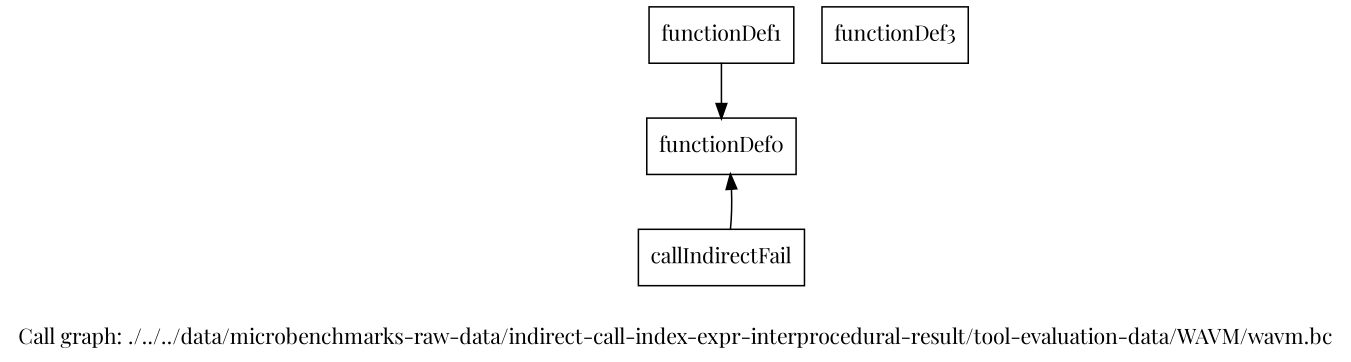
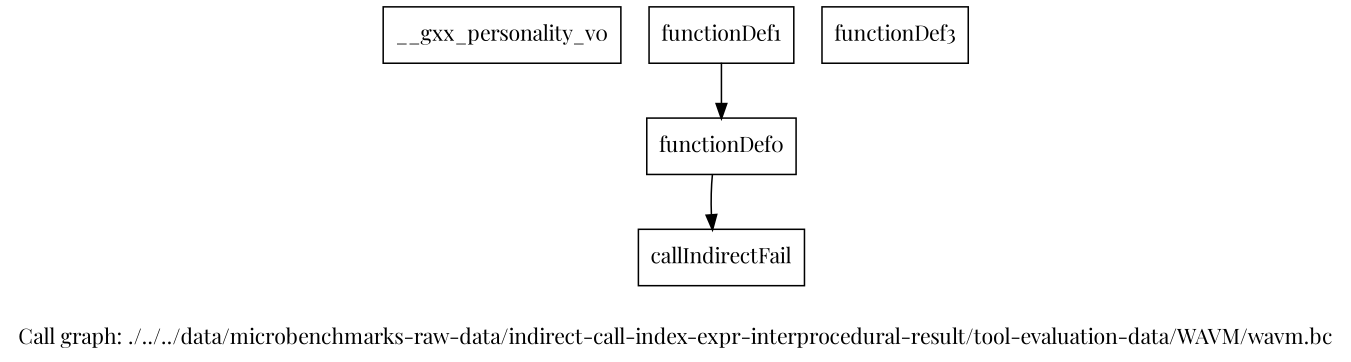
none -> (502, 35)
(732, 210) -> (711, 194)
